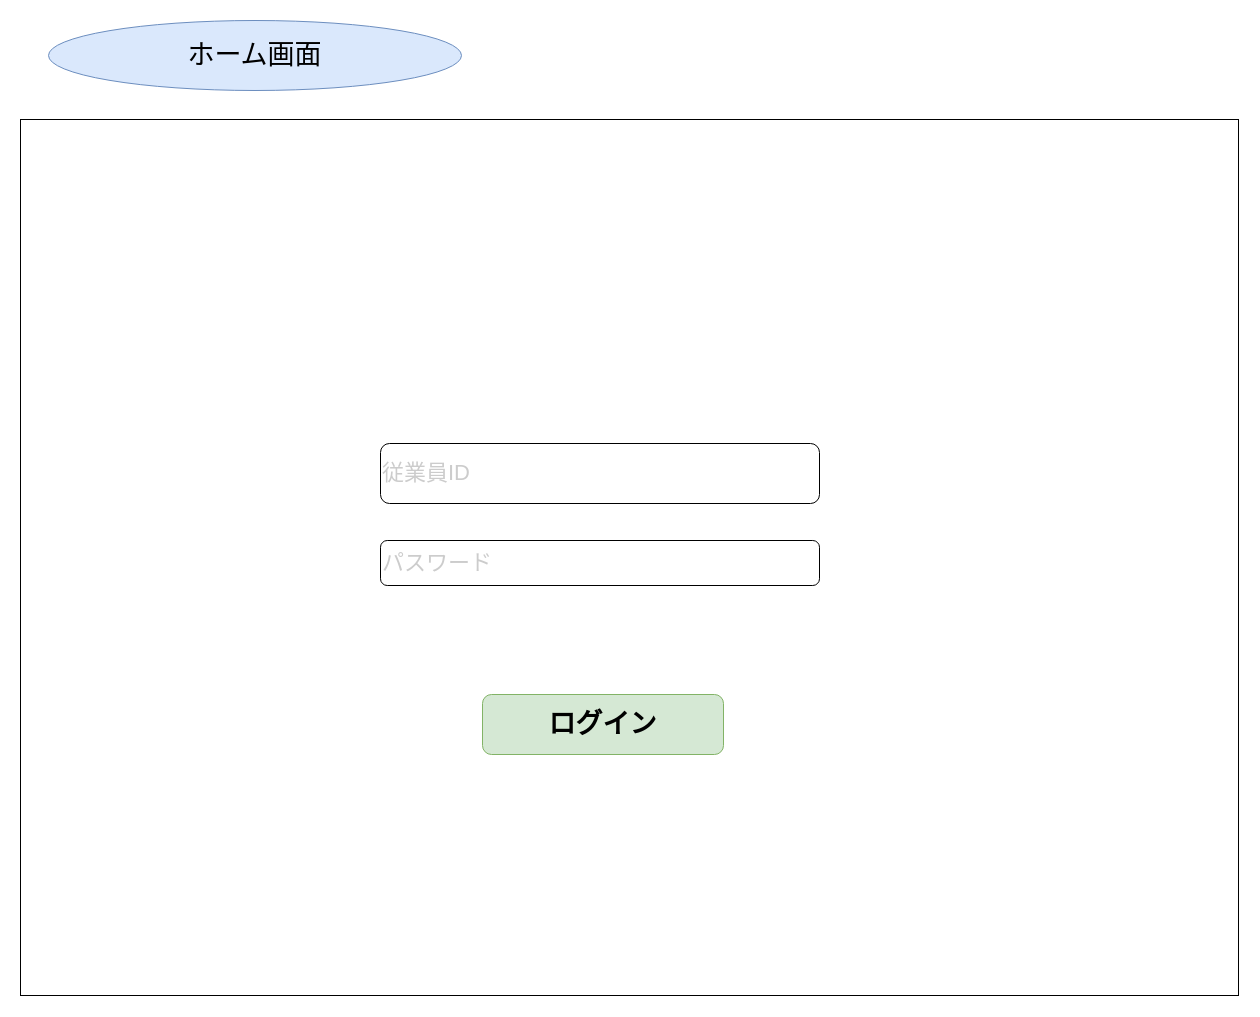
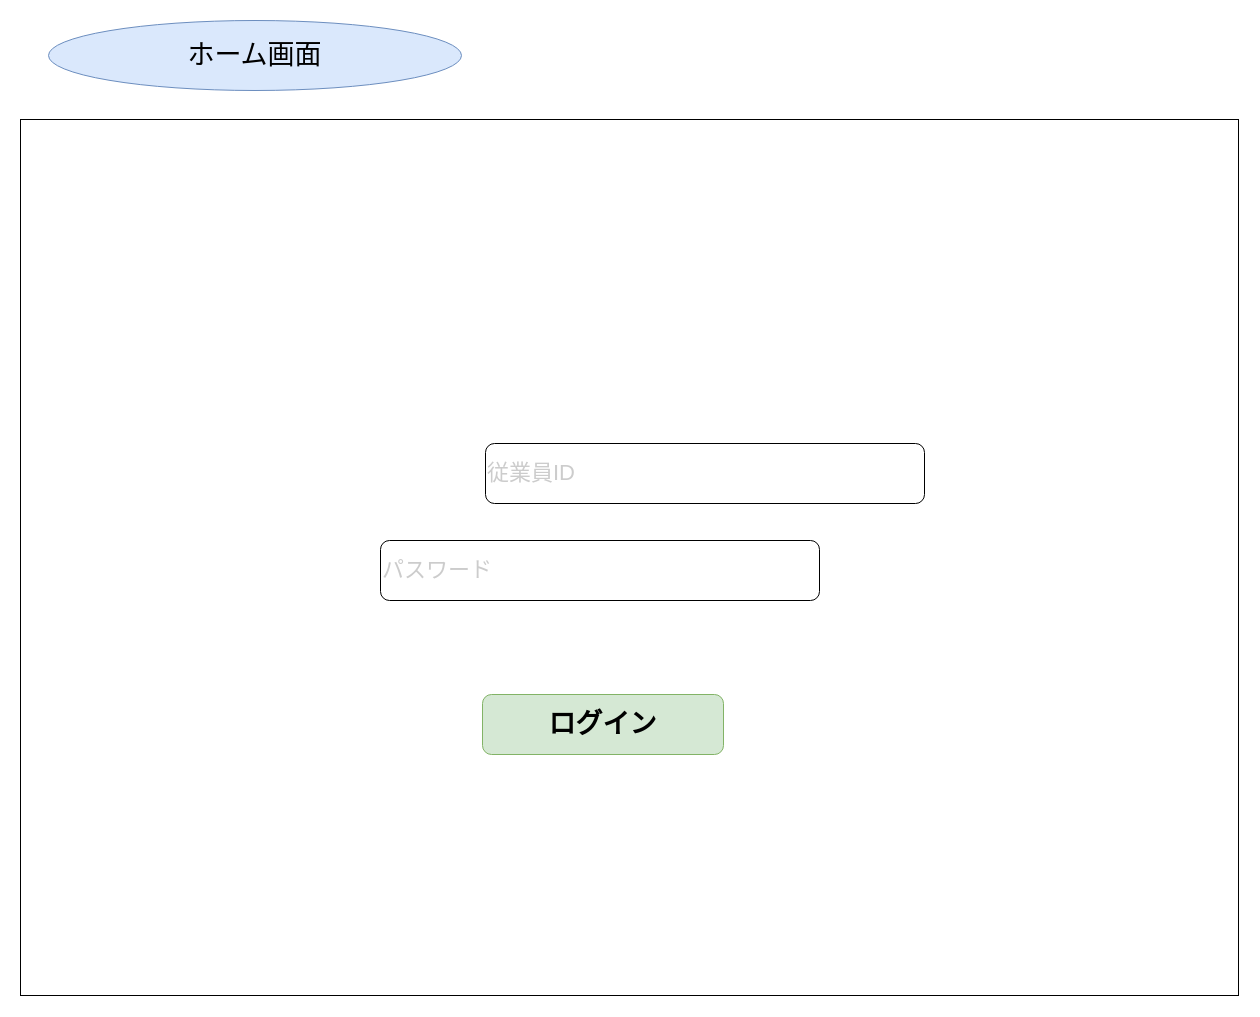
(600, 474) -> (705, 474)
(600, 563) -> (600, 571)
